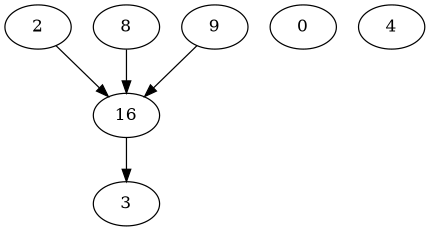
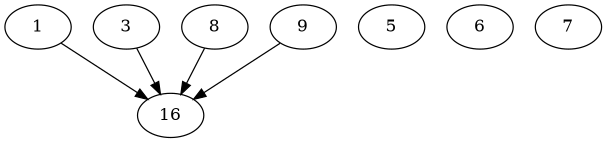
(38, 27) -> (38, 27)
(303, 27) -> (392, 27)
(392, 27) -> (568, 27)
none -> (480, 27)
(126, 154) -> (146, 66)
